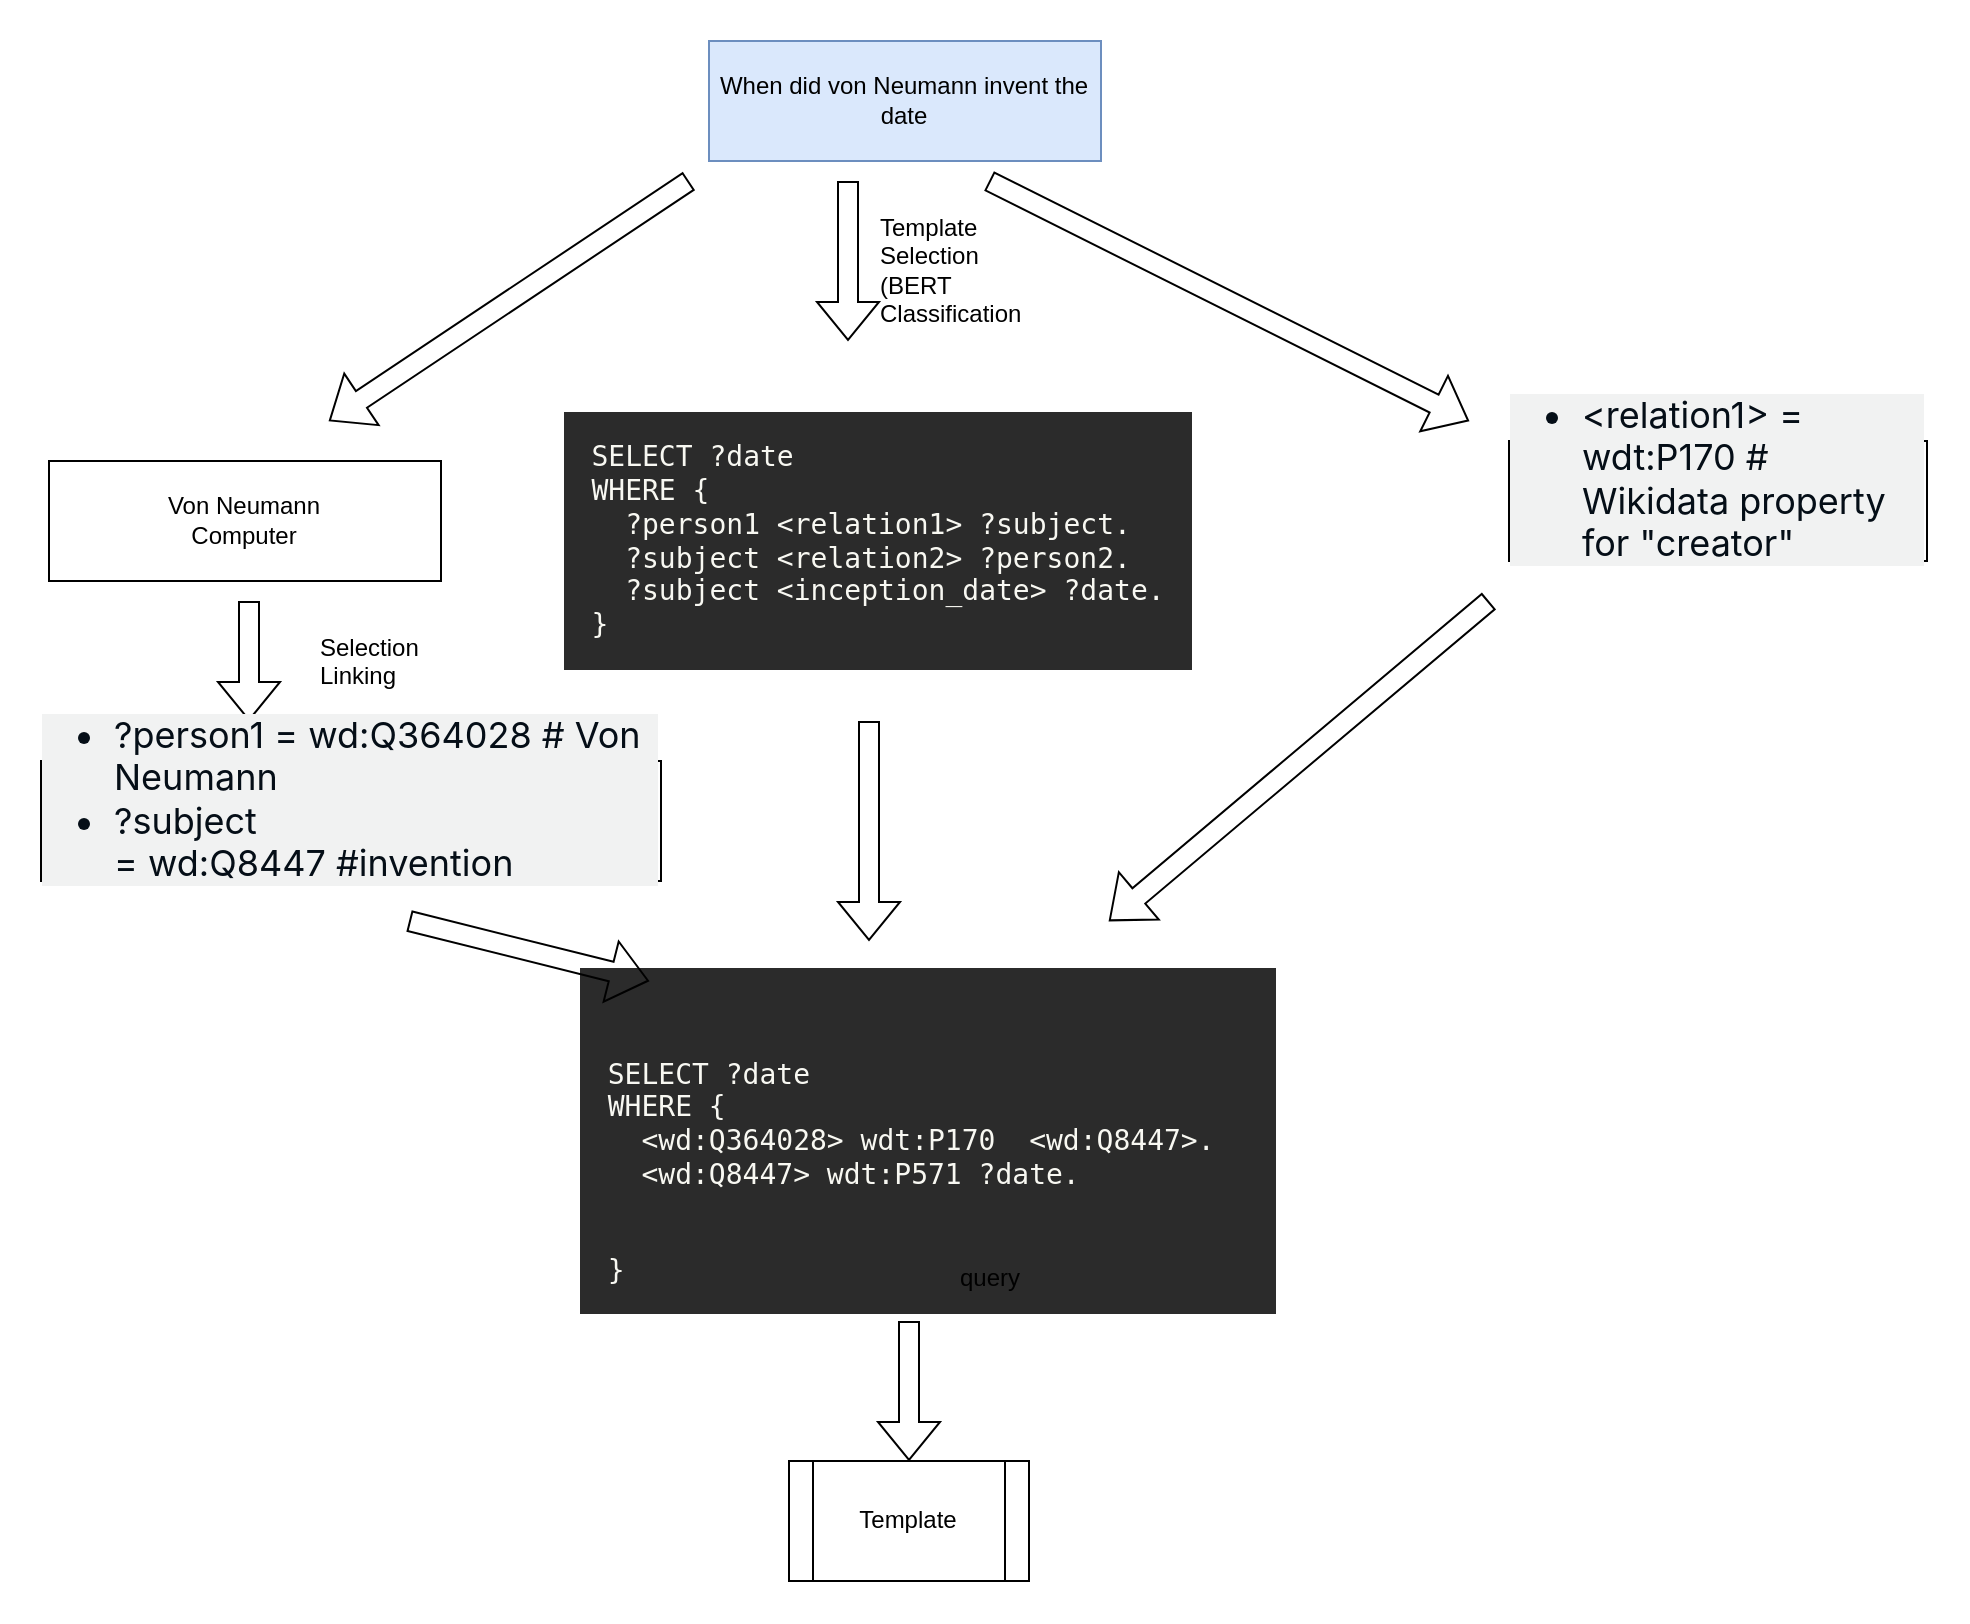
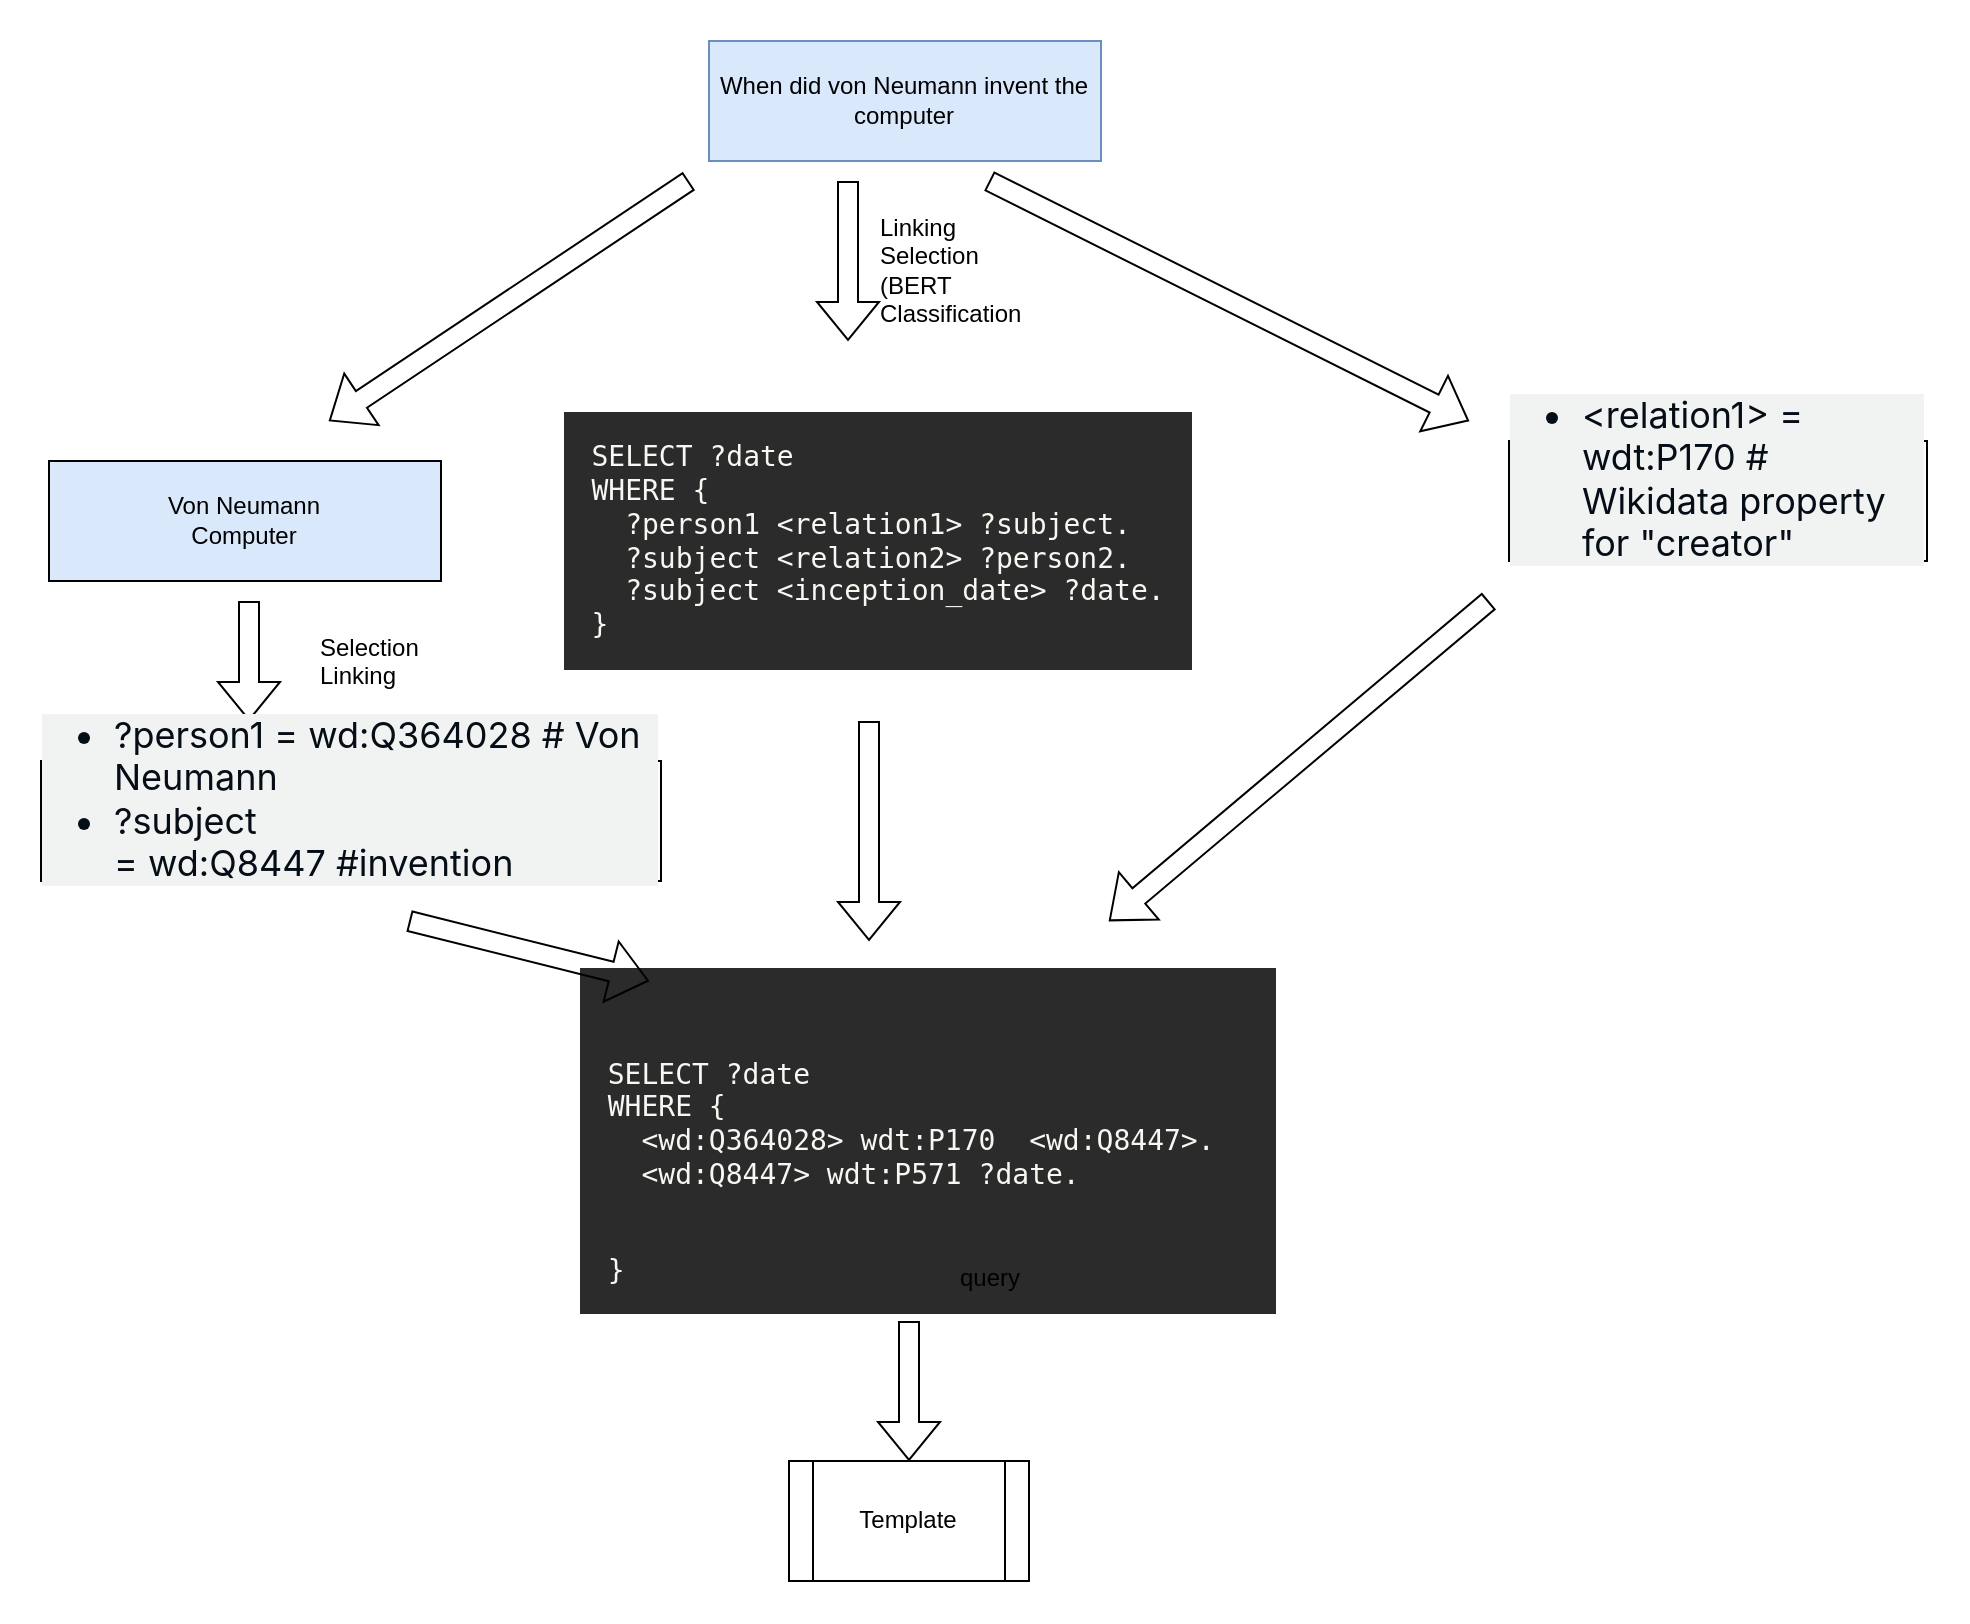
(905, 101) -> (905, 101)
(951, 273) -> (951, 273)
(245, 521) -> (245, 521)
